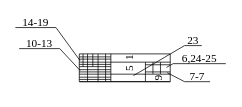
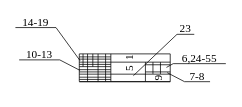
(193, 39) -> (185, 28)
(39, 42) -> (39, 54)
(199, 57) -> (199, 57)
(197, 75) -> (197, 75)
